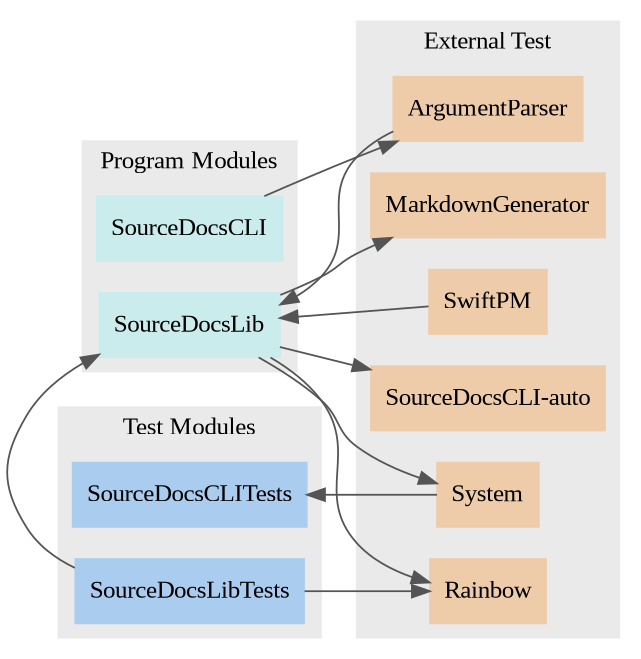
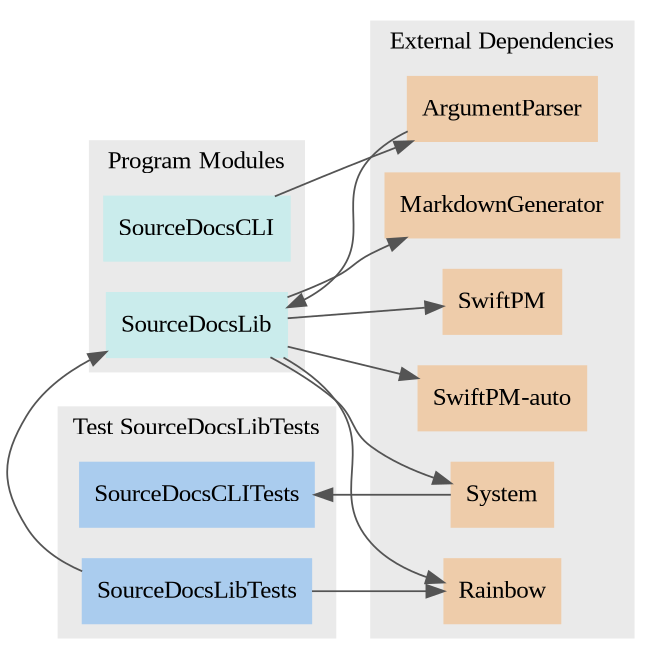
(488, 42) -> (502, 42)
(370, 311) -> (356, 313)
(488, 398) -> (502, 398)
(190, 428) -> (197, 428)
